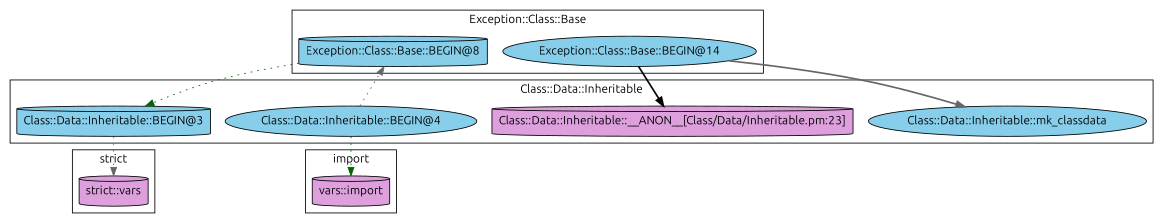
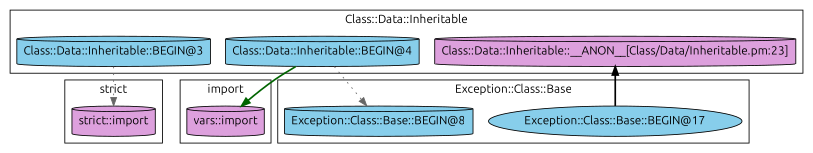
(630, 51) -> (615, 121)
(239, 75) -> none
(351, 121) -> (322, 51)
(1007, 121) -> none
(351, 155) -> (265, 87)
(114, 191) -> (114, 121)
